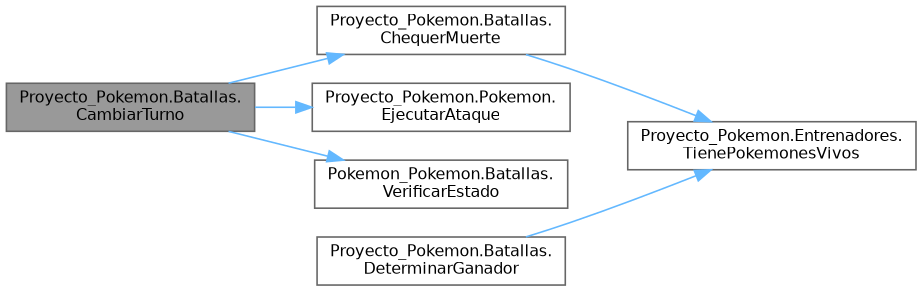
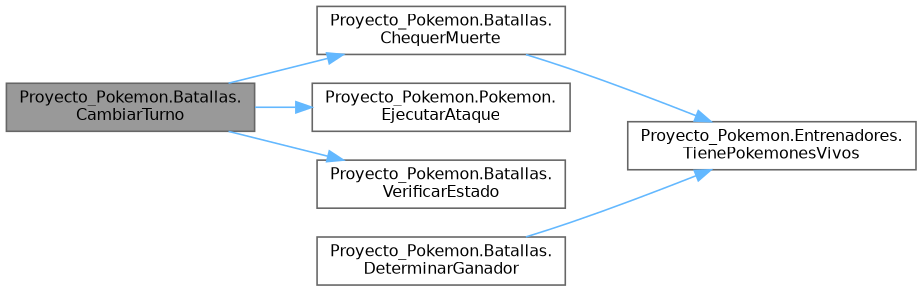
(441, 184) -> (441, 184)
